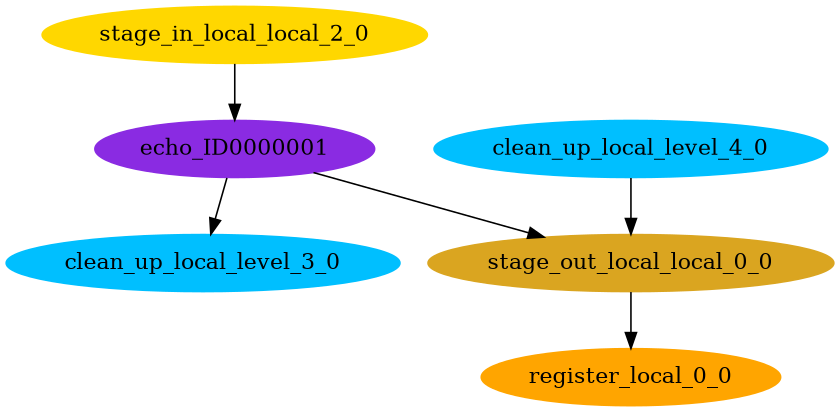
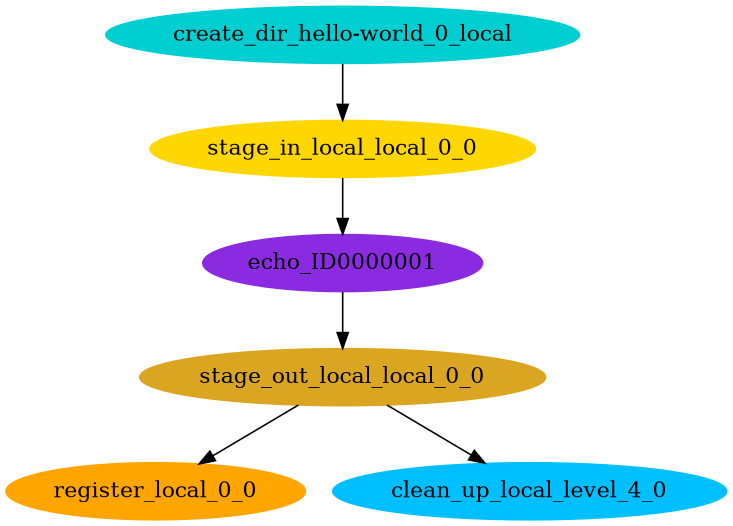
(235, 35) -> (343, 149)
none -> (343, 35)
(631, 198) -> (429, 430)
(203, 263) -> none
